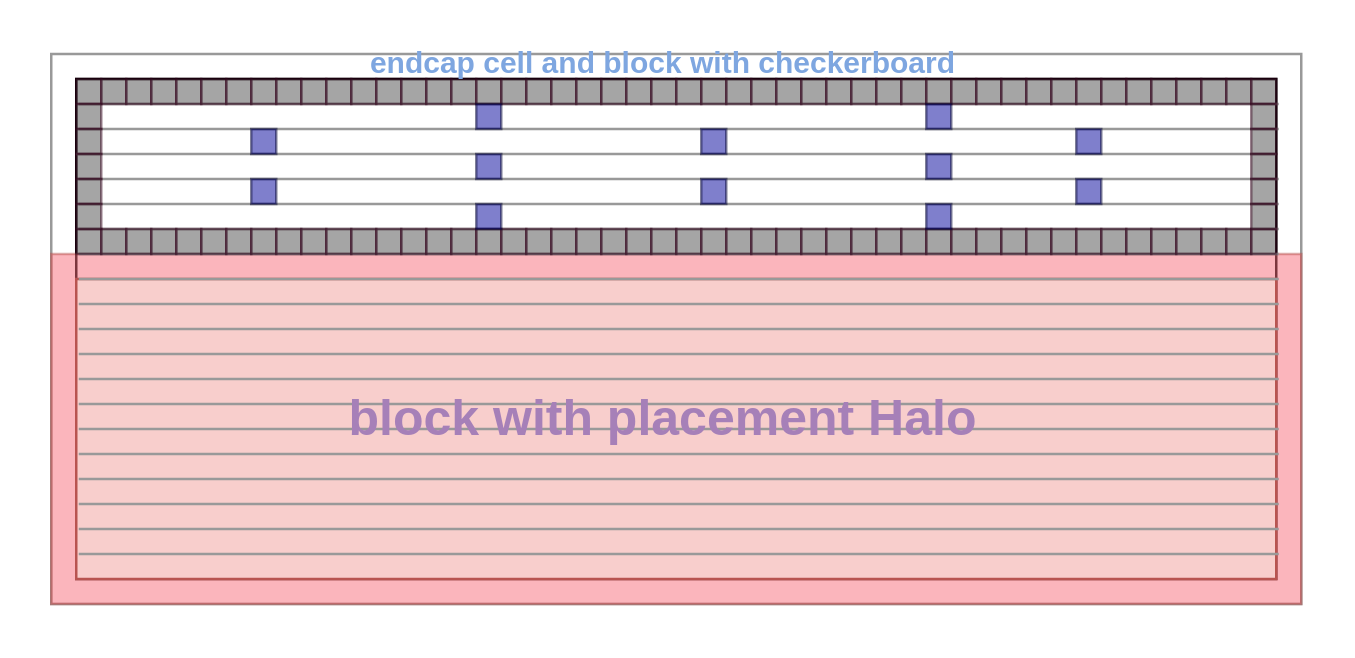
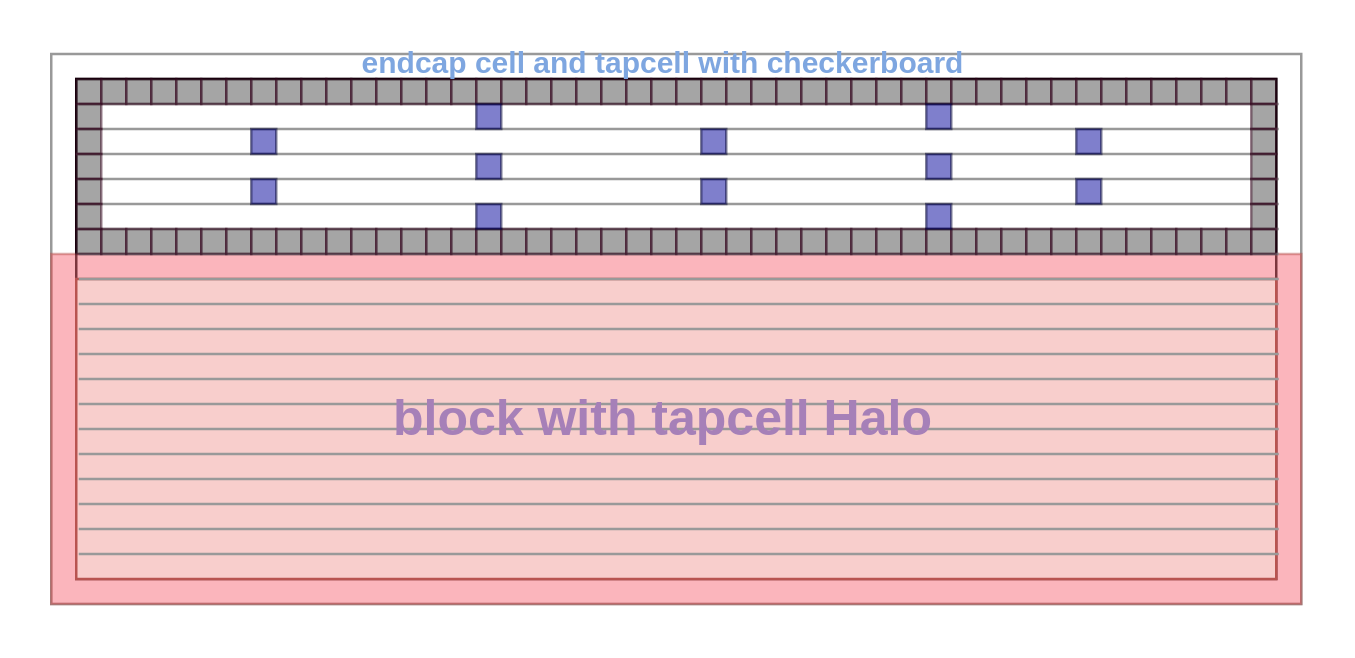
(664, 64) -> (664, 64)
(664, 416) -> (664, 416)
